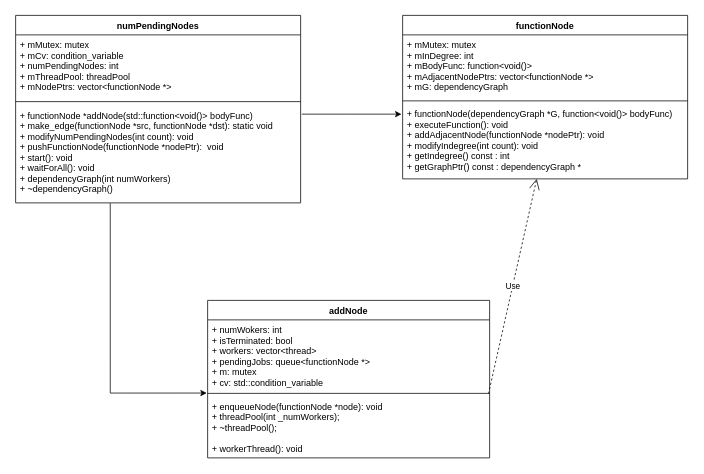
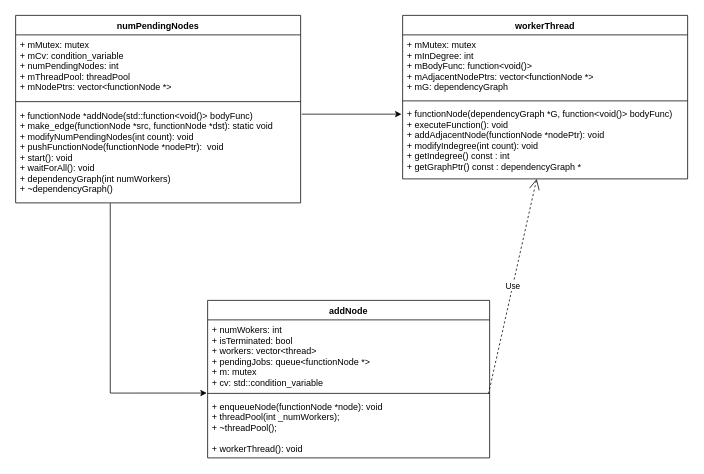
(545, 26) -> (545, 26)
